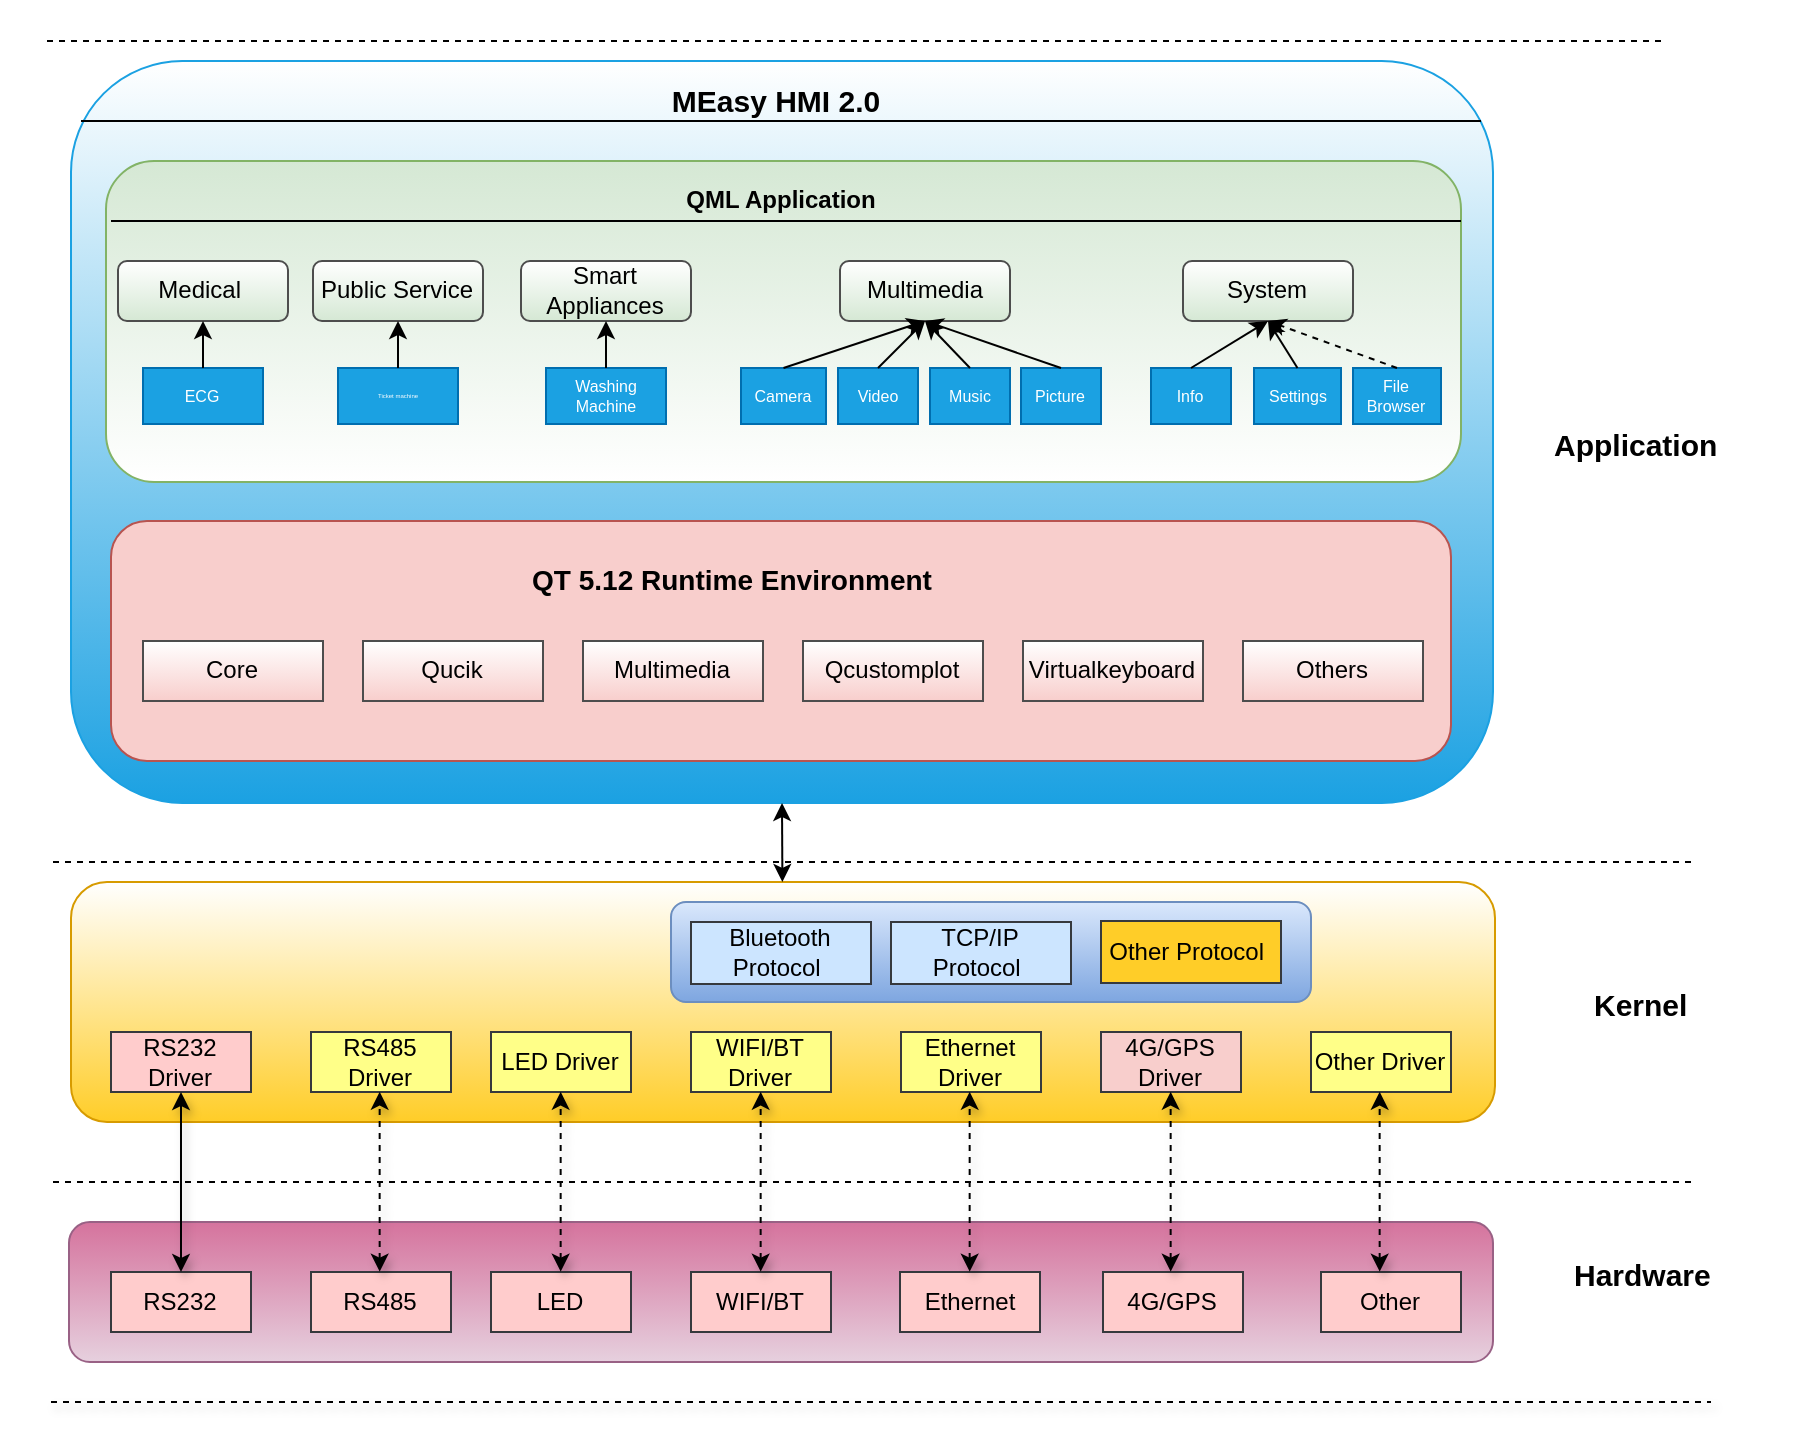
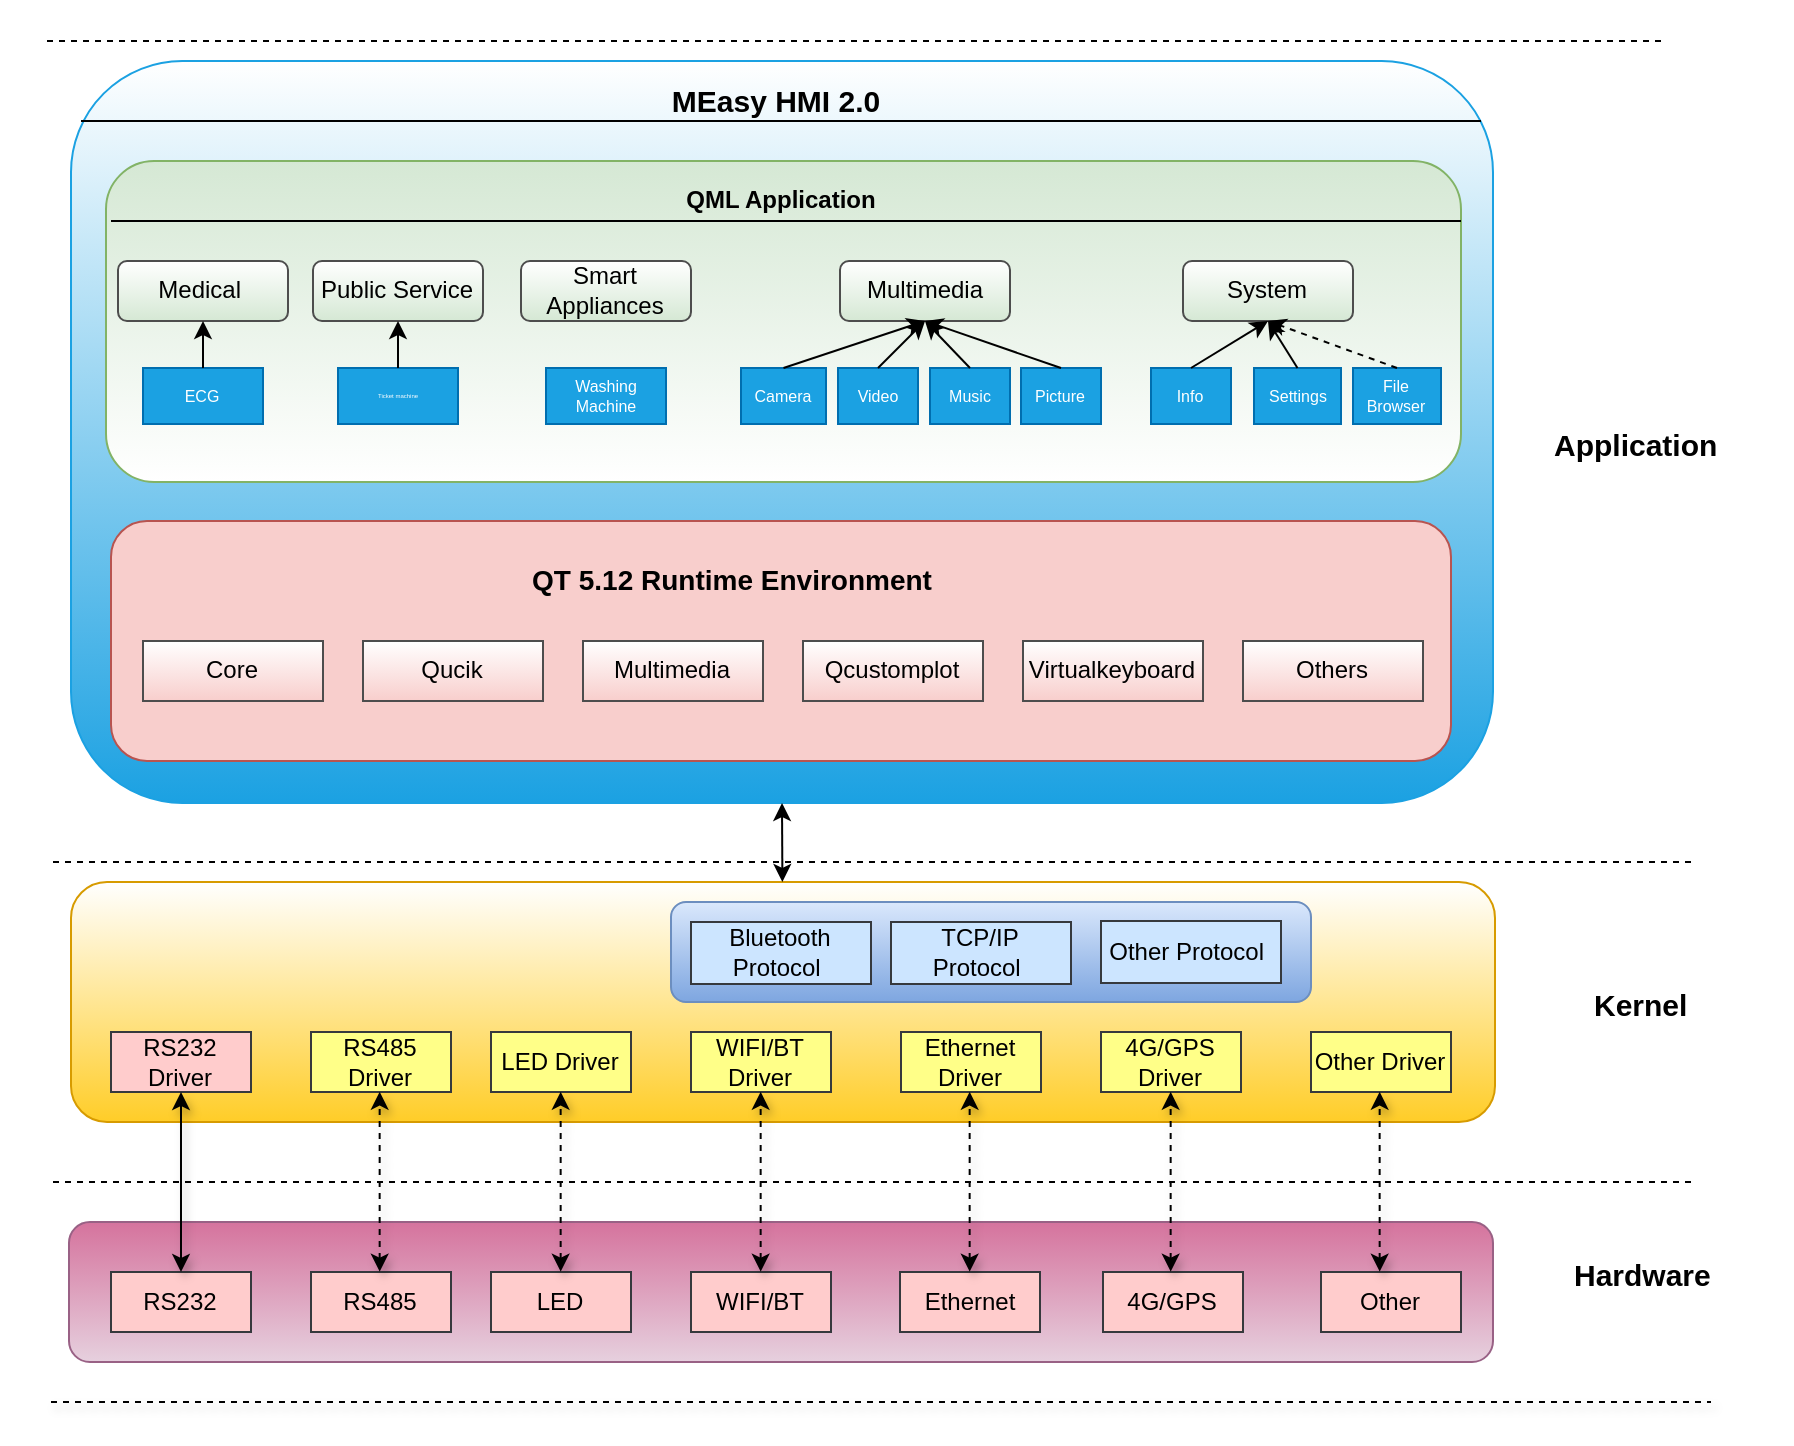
(606, 351) -> none
(1191, 952) -> (1191, 952)
(1171, 1062) -> (1171, 1062)
